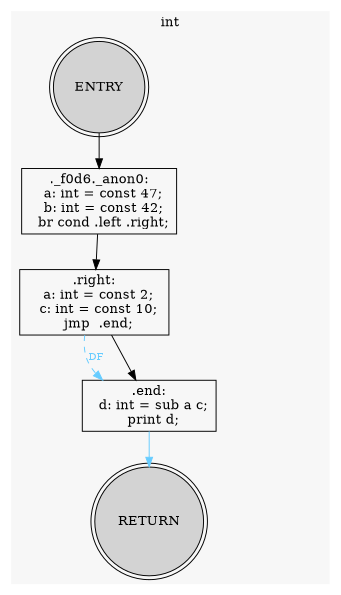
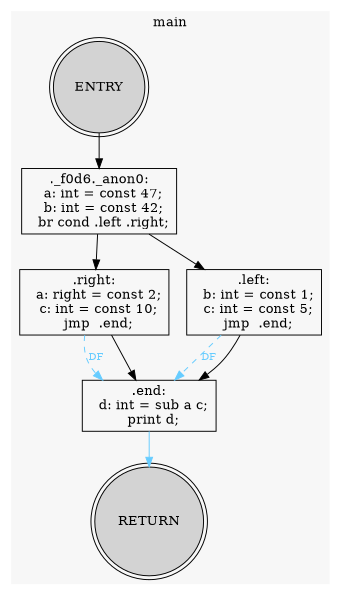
(170, 23) -> (170, 23)
(94, 302) -> (94, 302)
none -> (254, 302)
